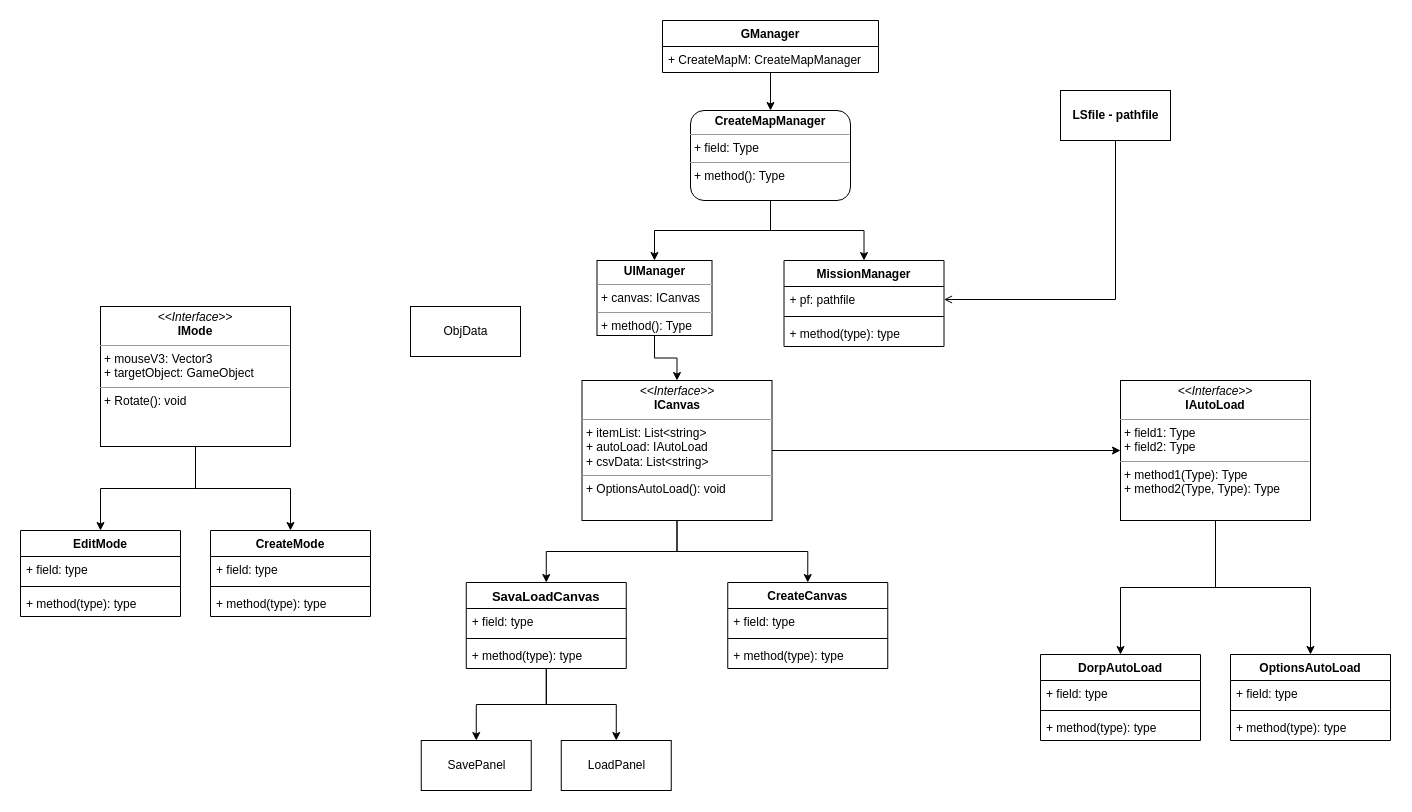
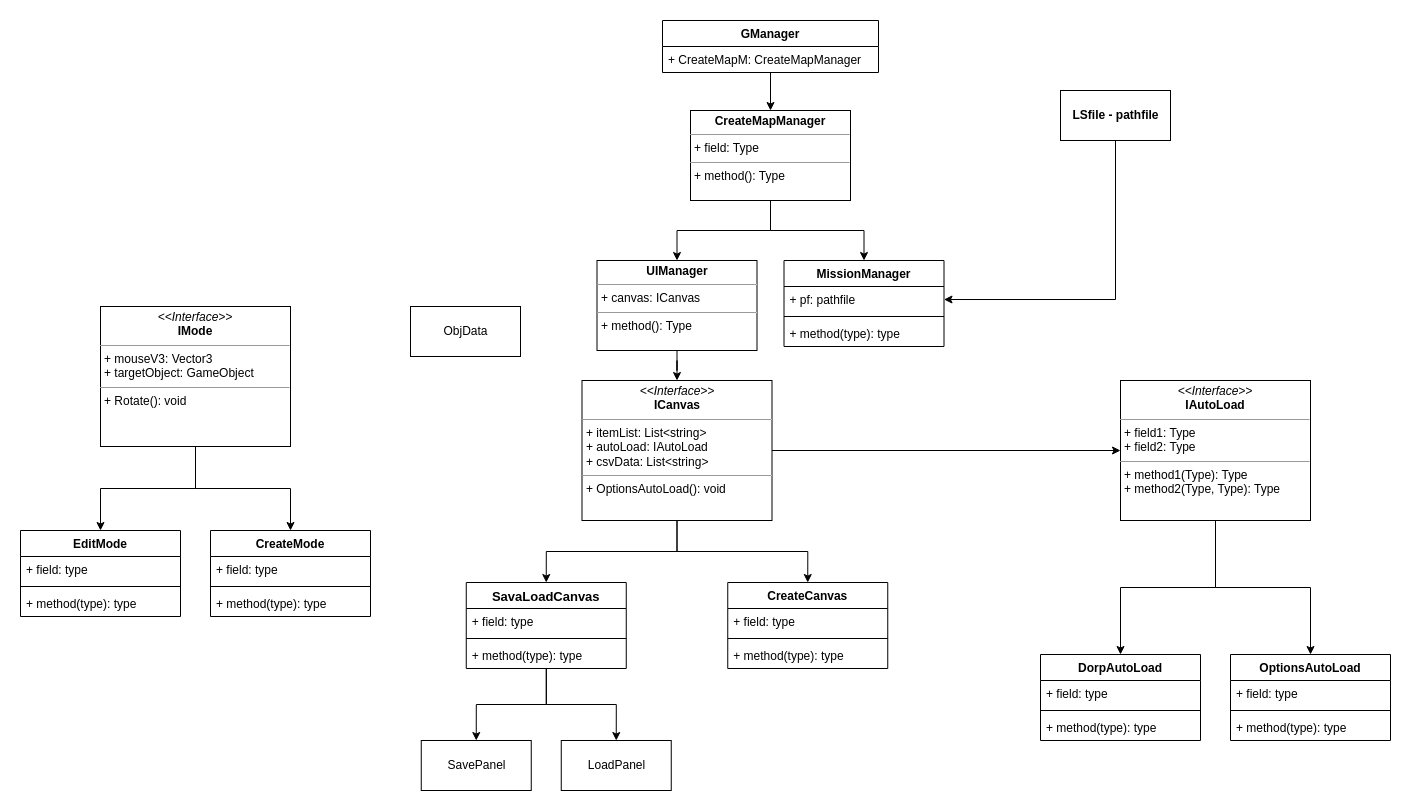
(771, 156) -> (771, 156)
(655, 298) -> (677, 306)
(950, 300) -> (952, 300)
